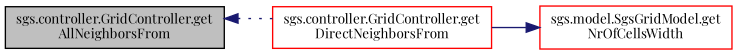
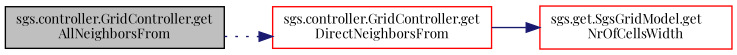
(255, 18) -> (242, 37)
(636, 28) -> (636, 28)
